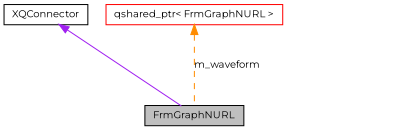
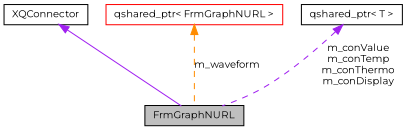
none -> (352, 15)
